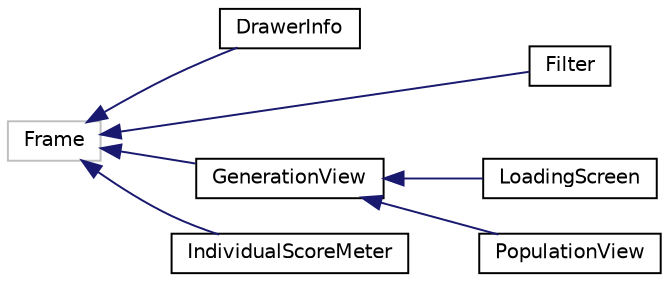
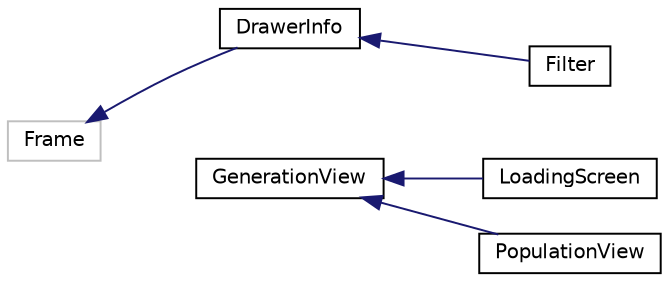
(325, 102) -> (455, 51)
(158, 158) -> none
(290, 253) -> none
